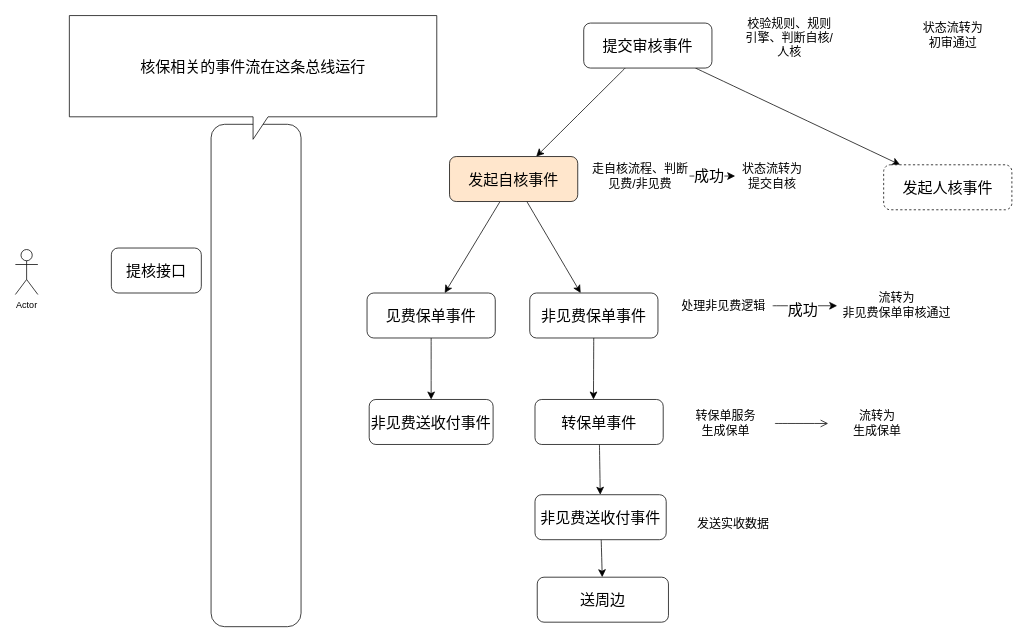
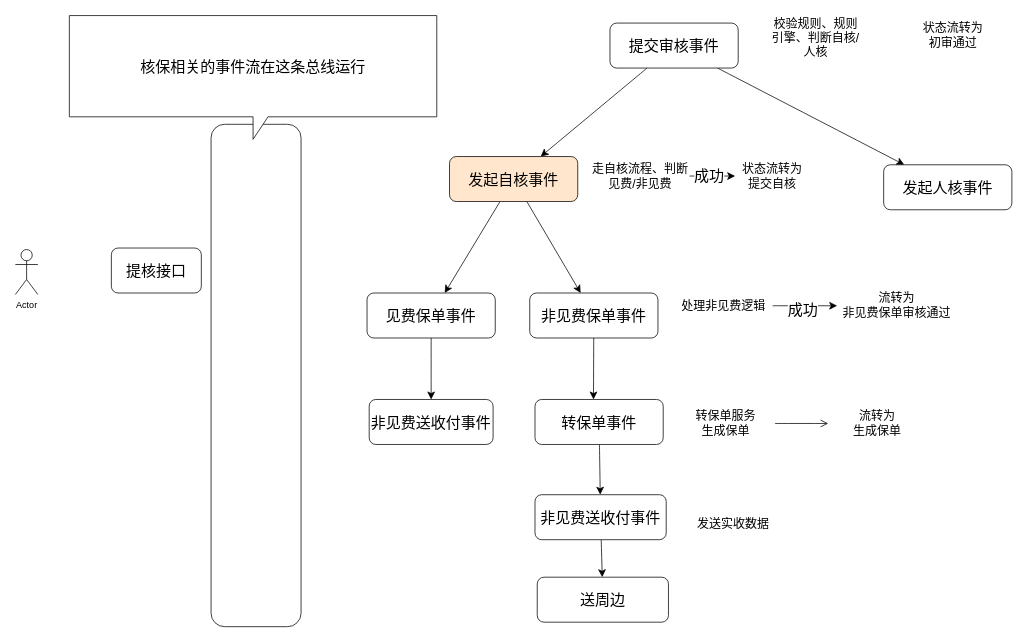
(790, 38) -> (816, 38)
(648, 45) -> (674, 45)
(948, 187) -> (948, 187)
